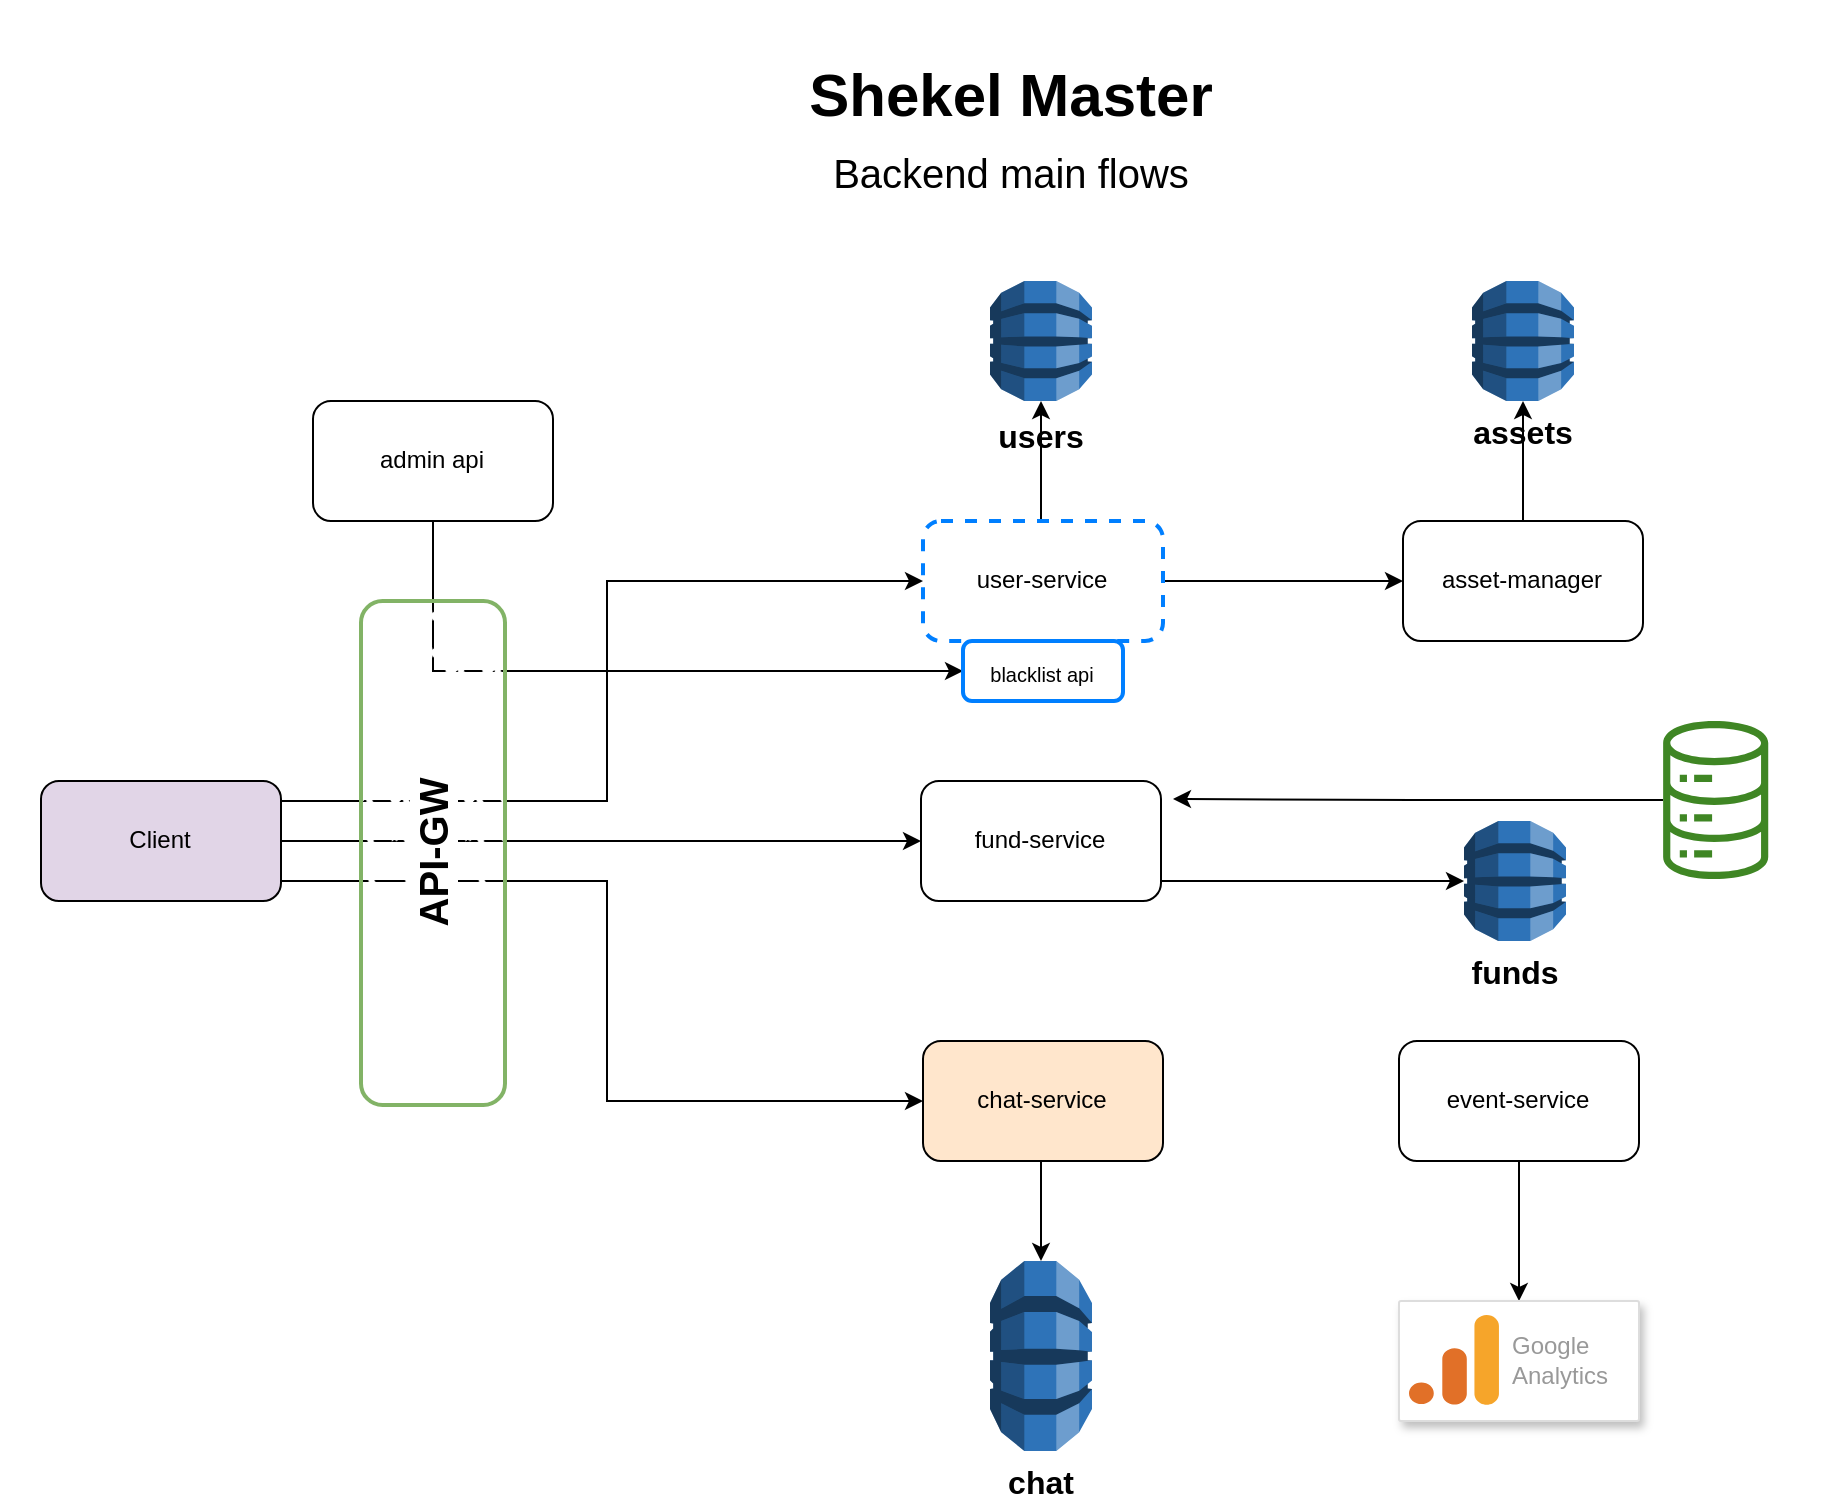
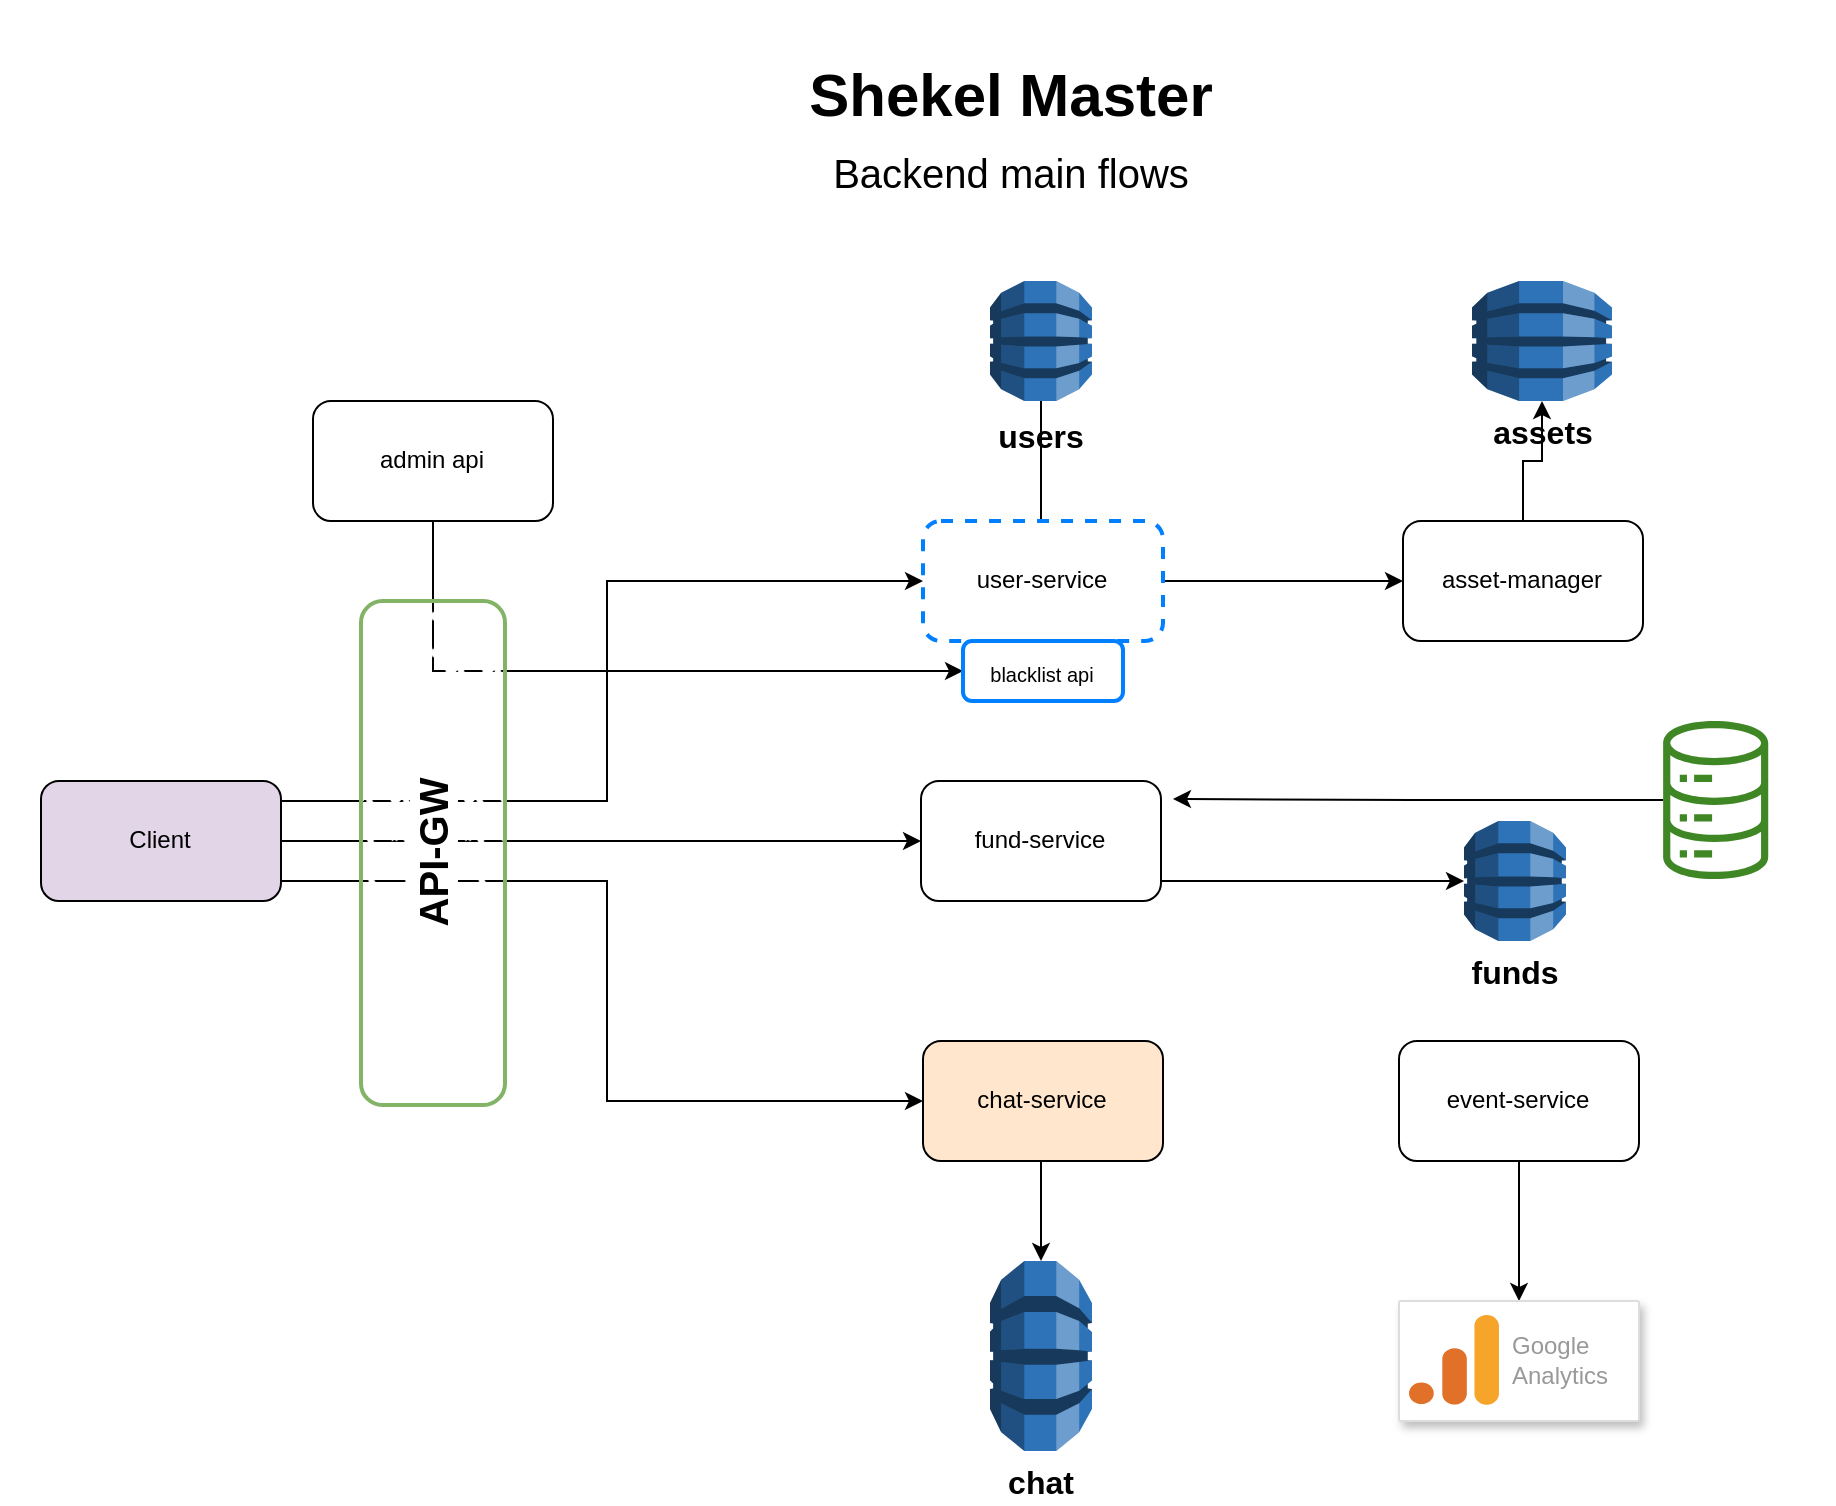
(1523, 341) -> (1542, 341)
(1041, 416) -> (1041, 409)
